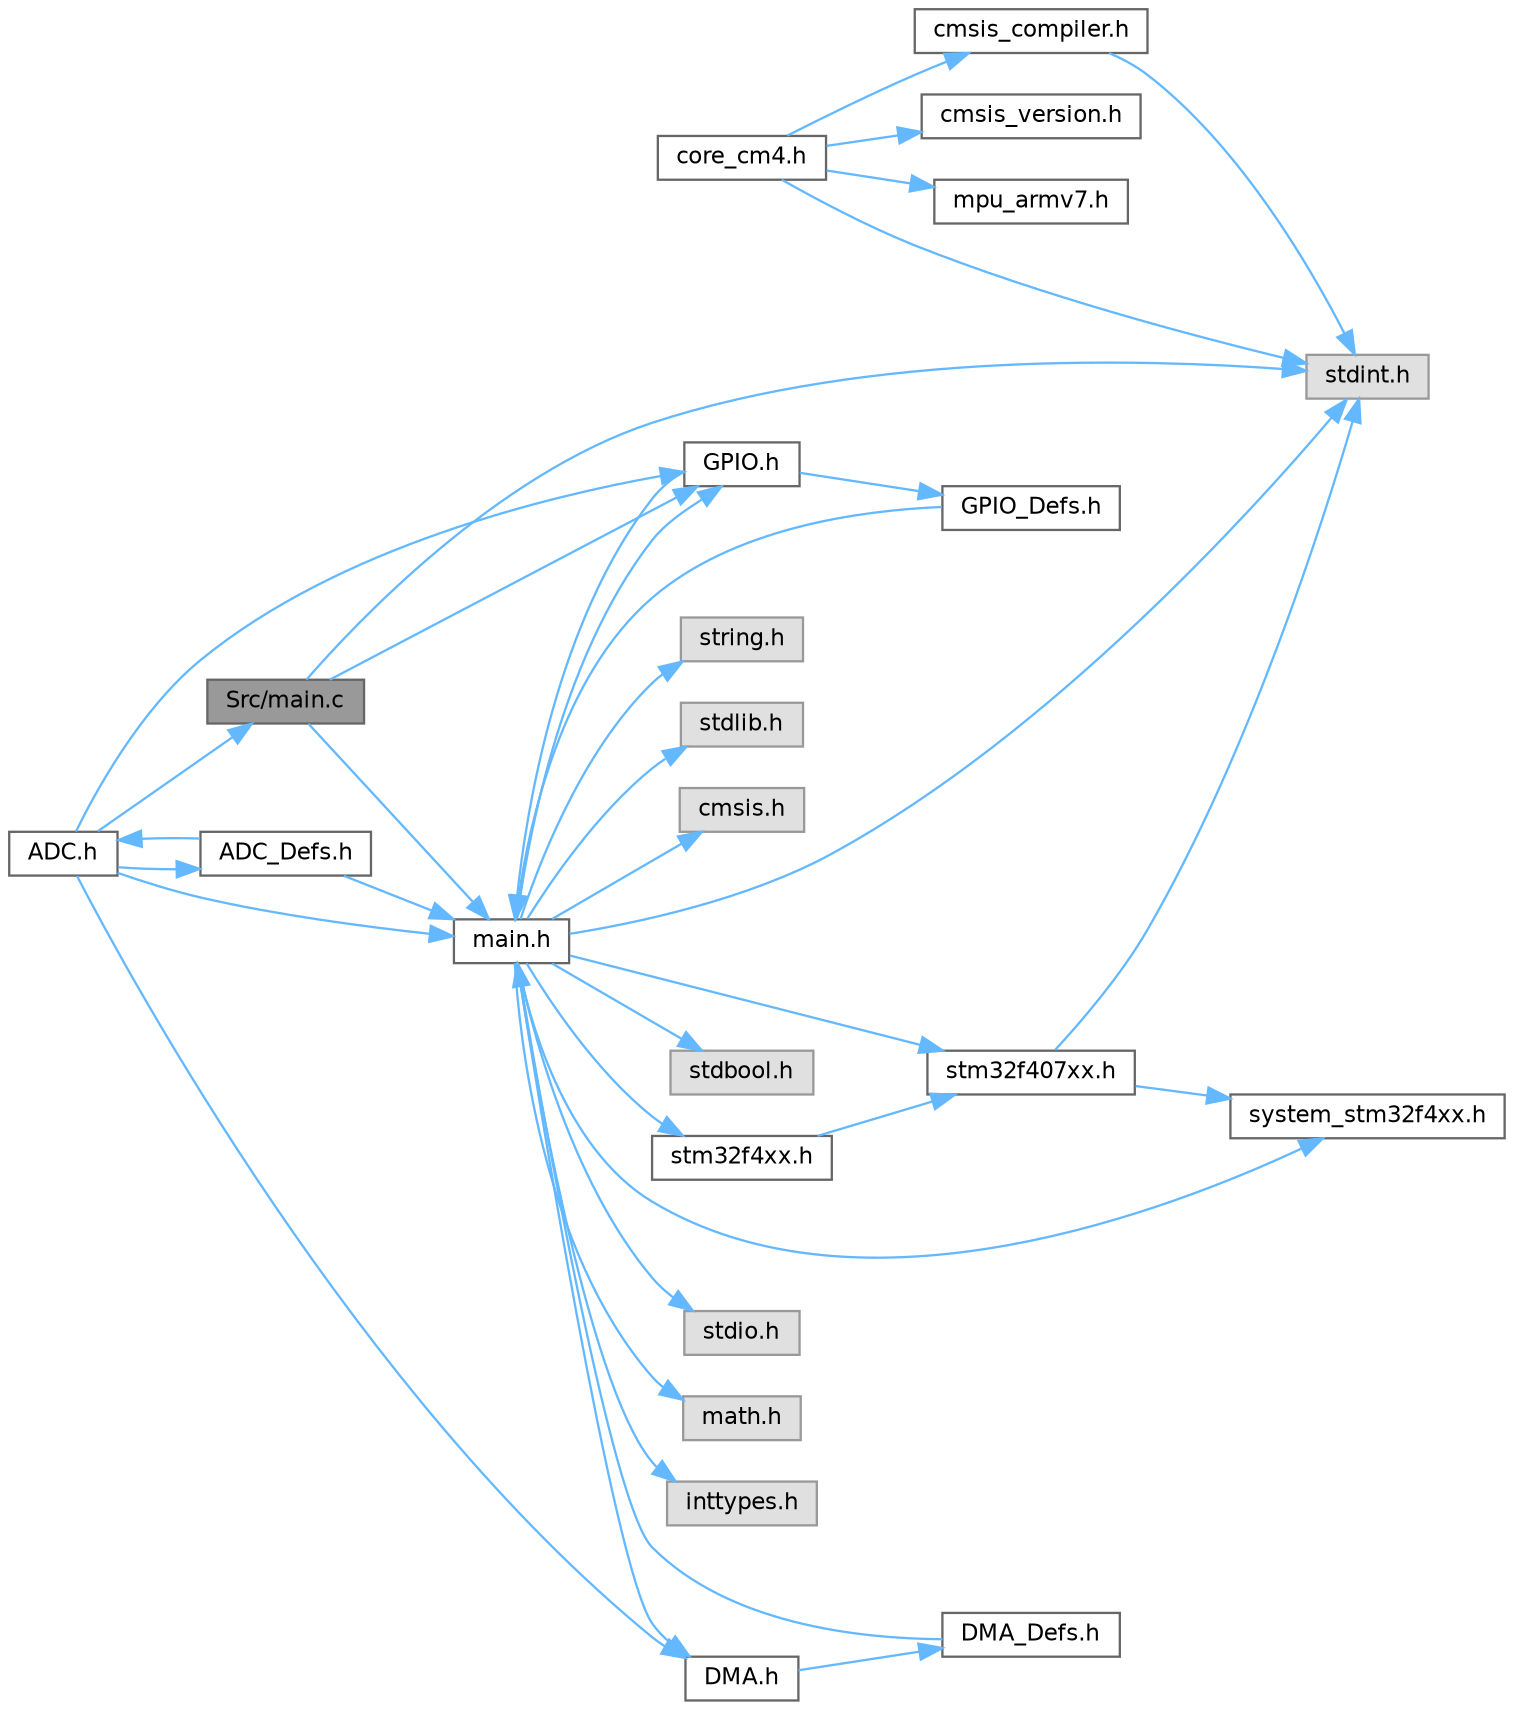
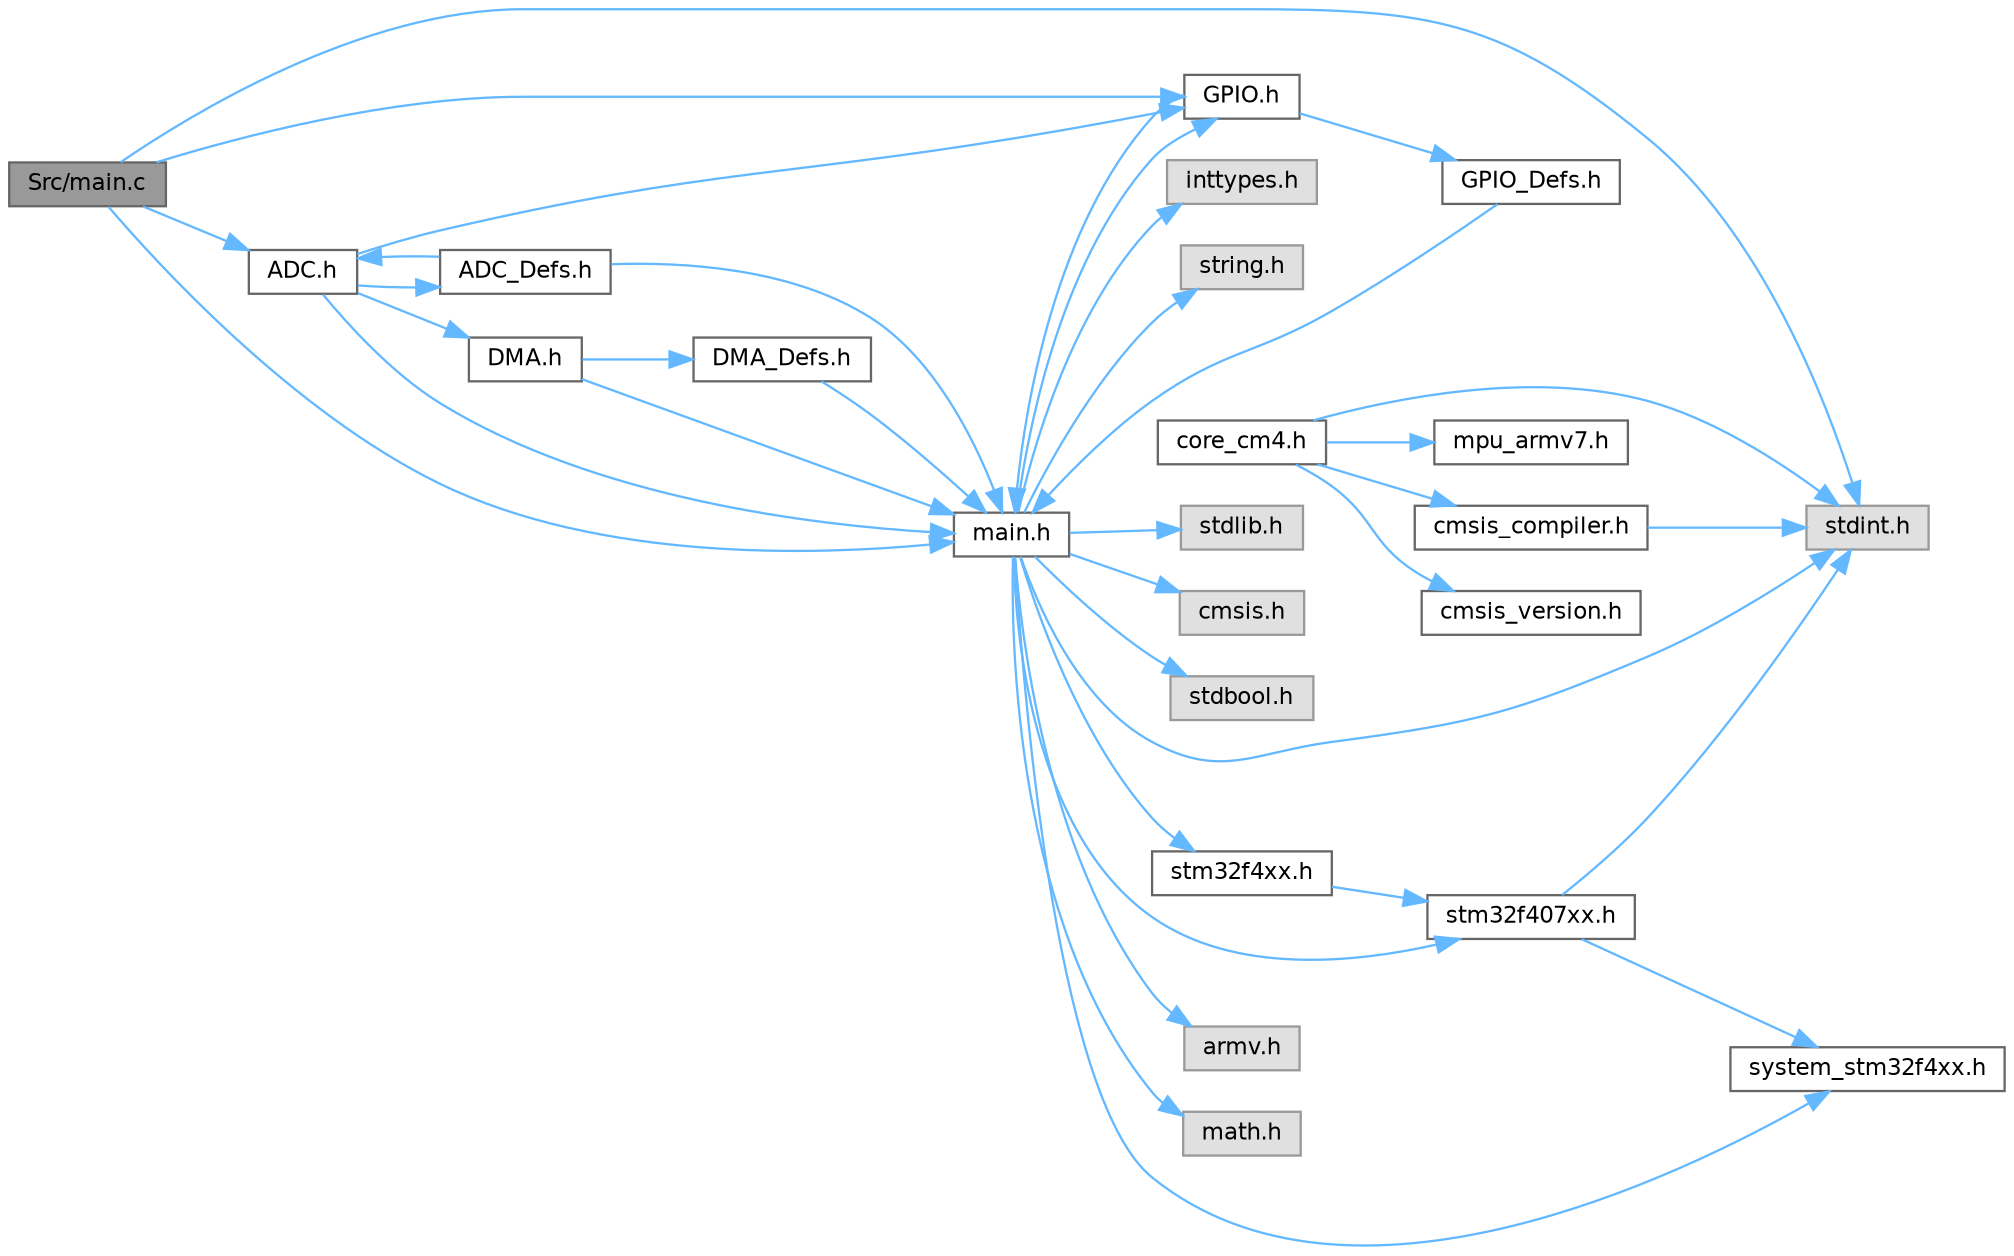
(165, 784) -> (185, 224)
(576, 1309) -> (757, 443)
(742, 1333) -> (1242, 1048)
